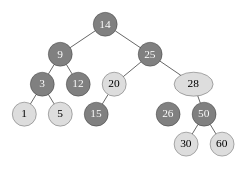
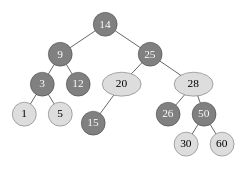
(114, 84) -> (122, 84)
none -> (181, 100)
(96, 114) -> (93, 123)
